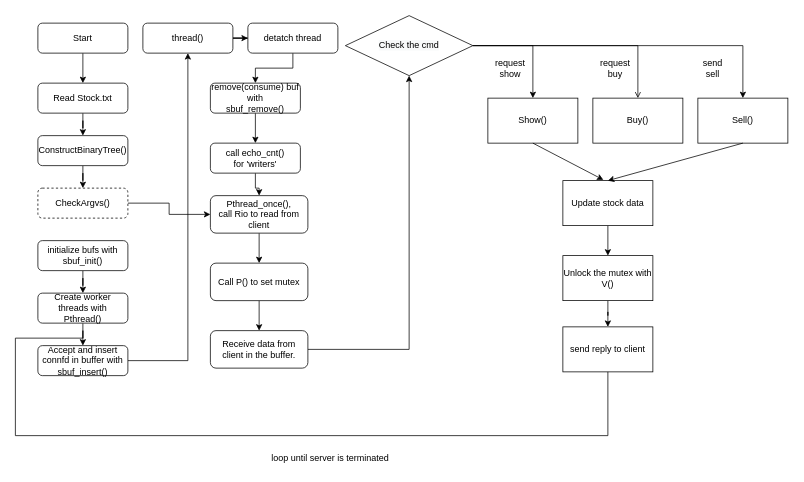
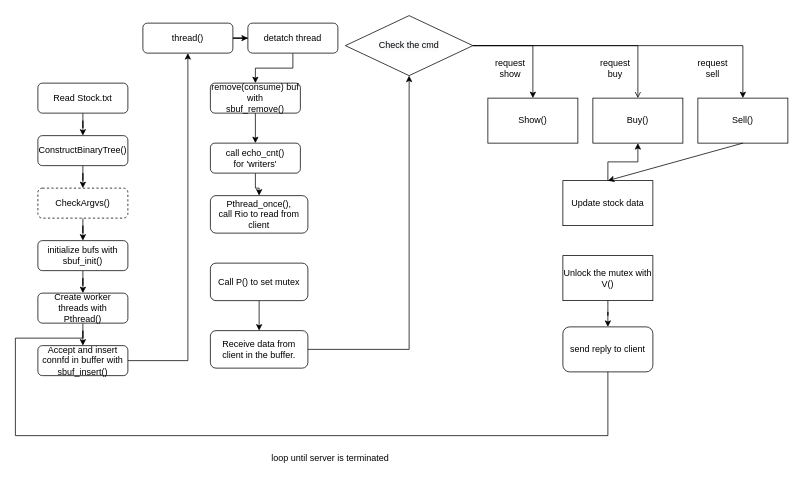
(83, 38) -> none
(713, 68) -> (713, 68)
(83, 76) -> none
(566, 160) -> none
(180, 214) -> (83, 230)
(608, 249) -> (637, 162)
(259, 256) -> none
(608, 349) -> (608, 349)
